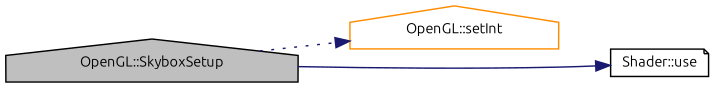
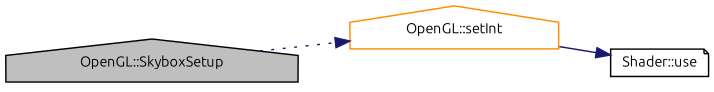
(447, 68) -> (578, 50)
